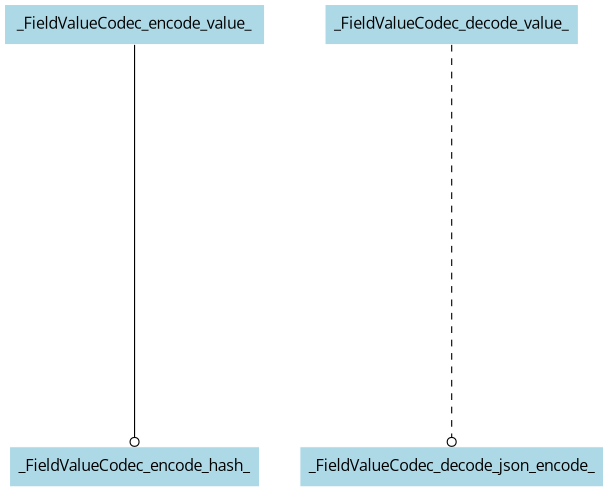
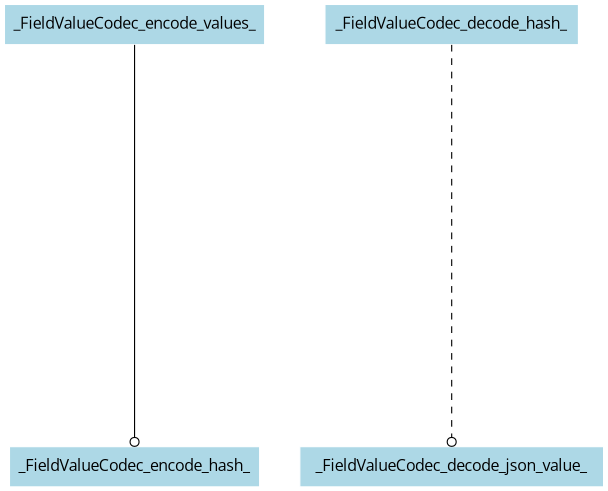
(135, 25) -> (135, 25)
(452, 25) -> (452, 25)
(452, 467) -> (452, 467)
